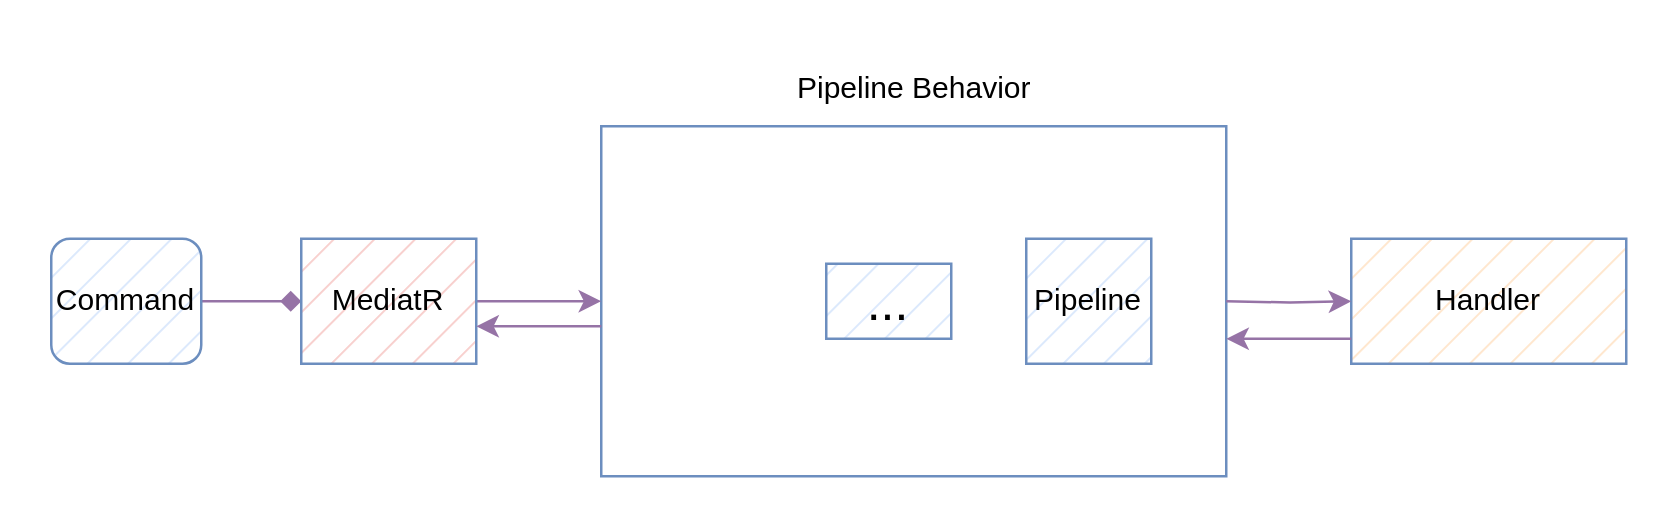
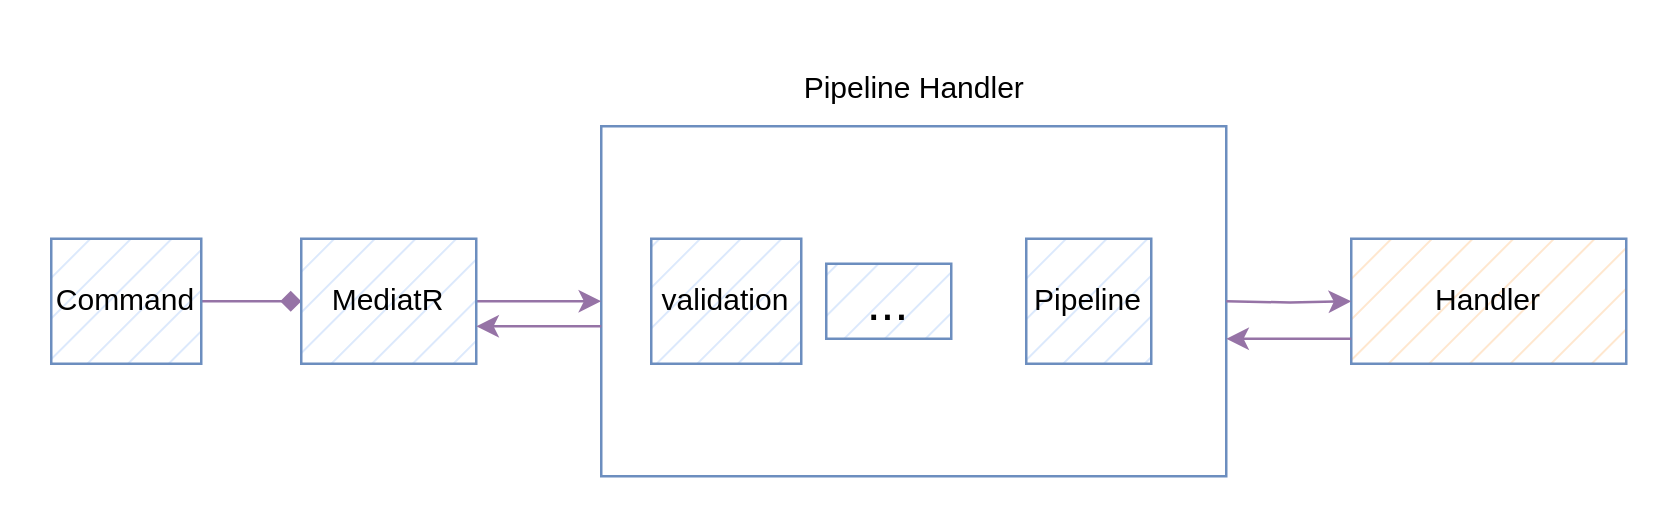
(915, 89) -> (915, 89)
(126, 301) -> (126, 301)
(389, 301) -> (389, 301)
none -> (726, 301)
